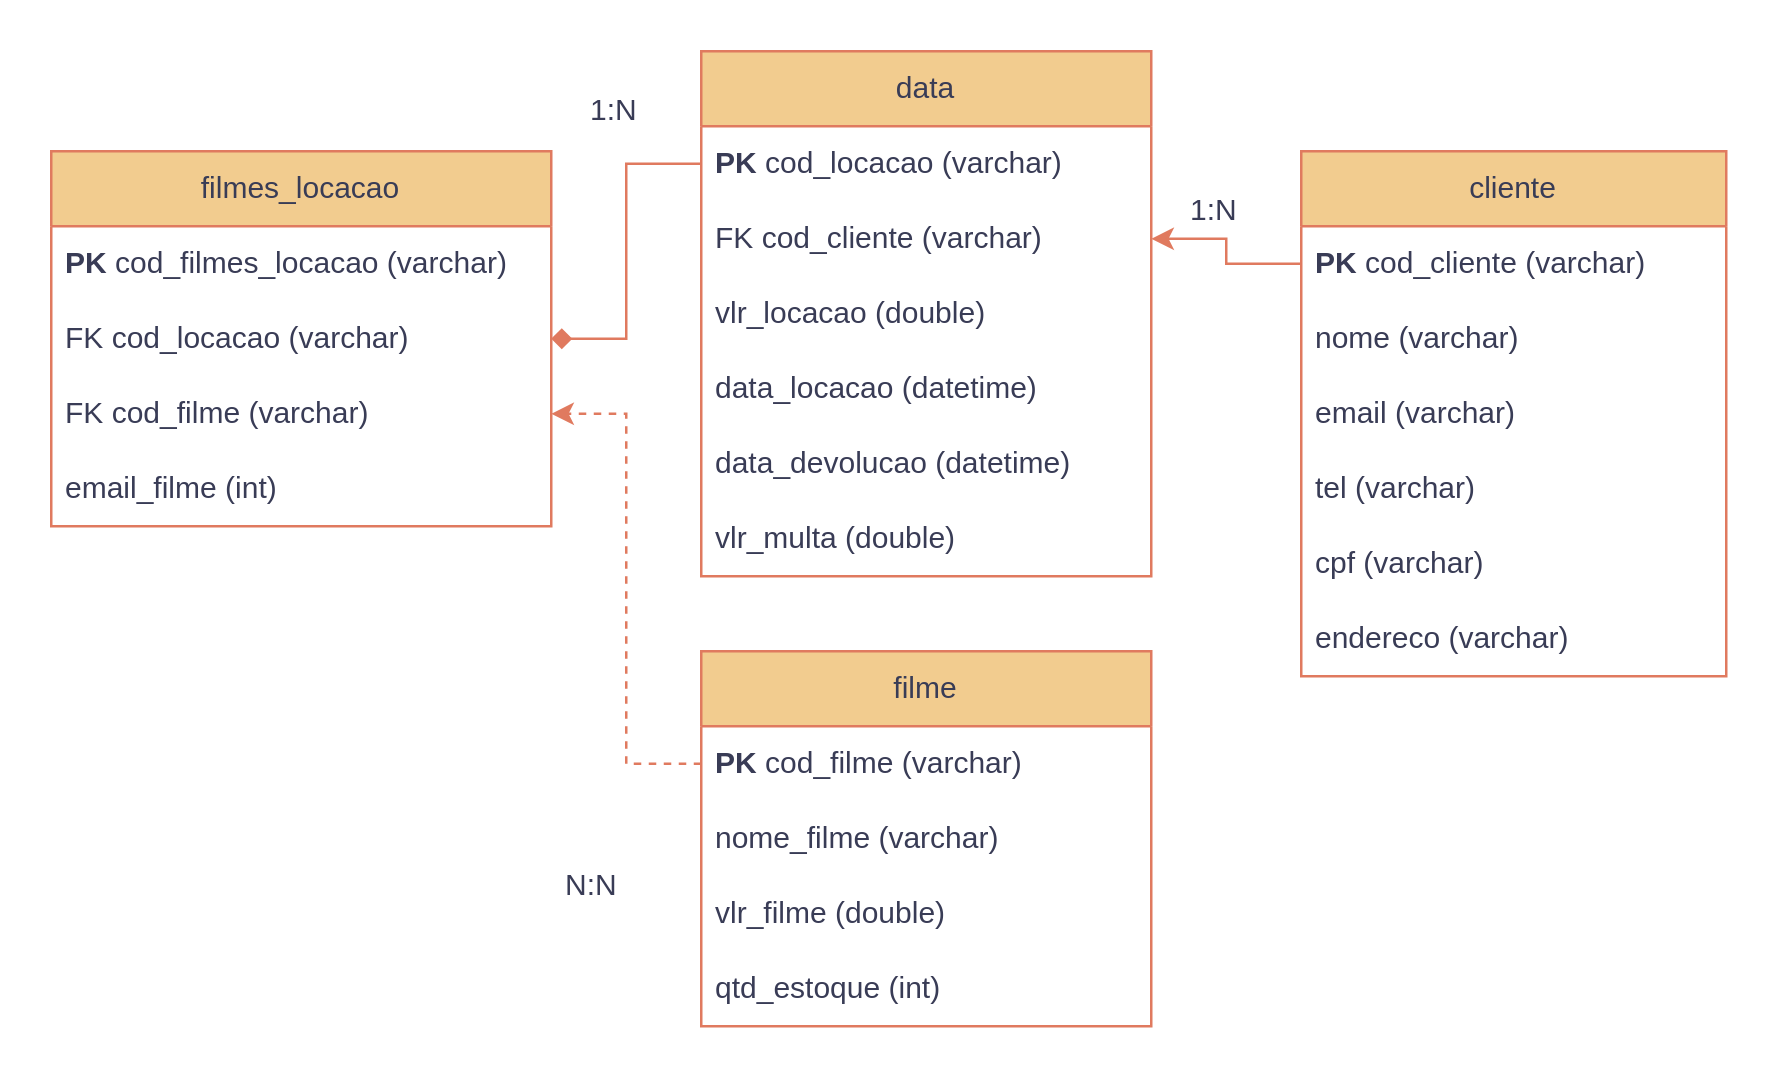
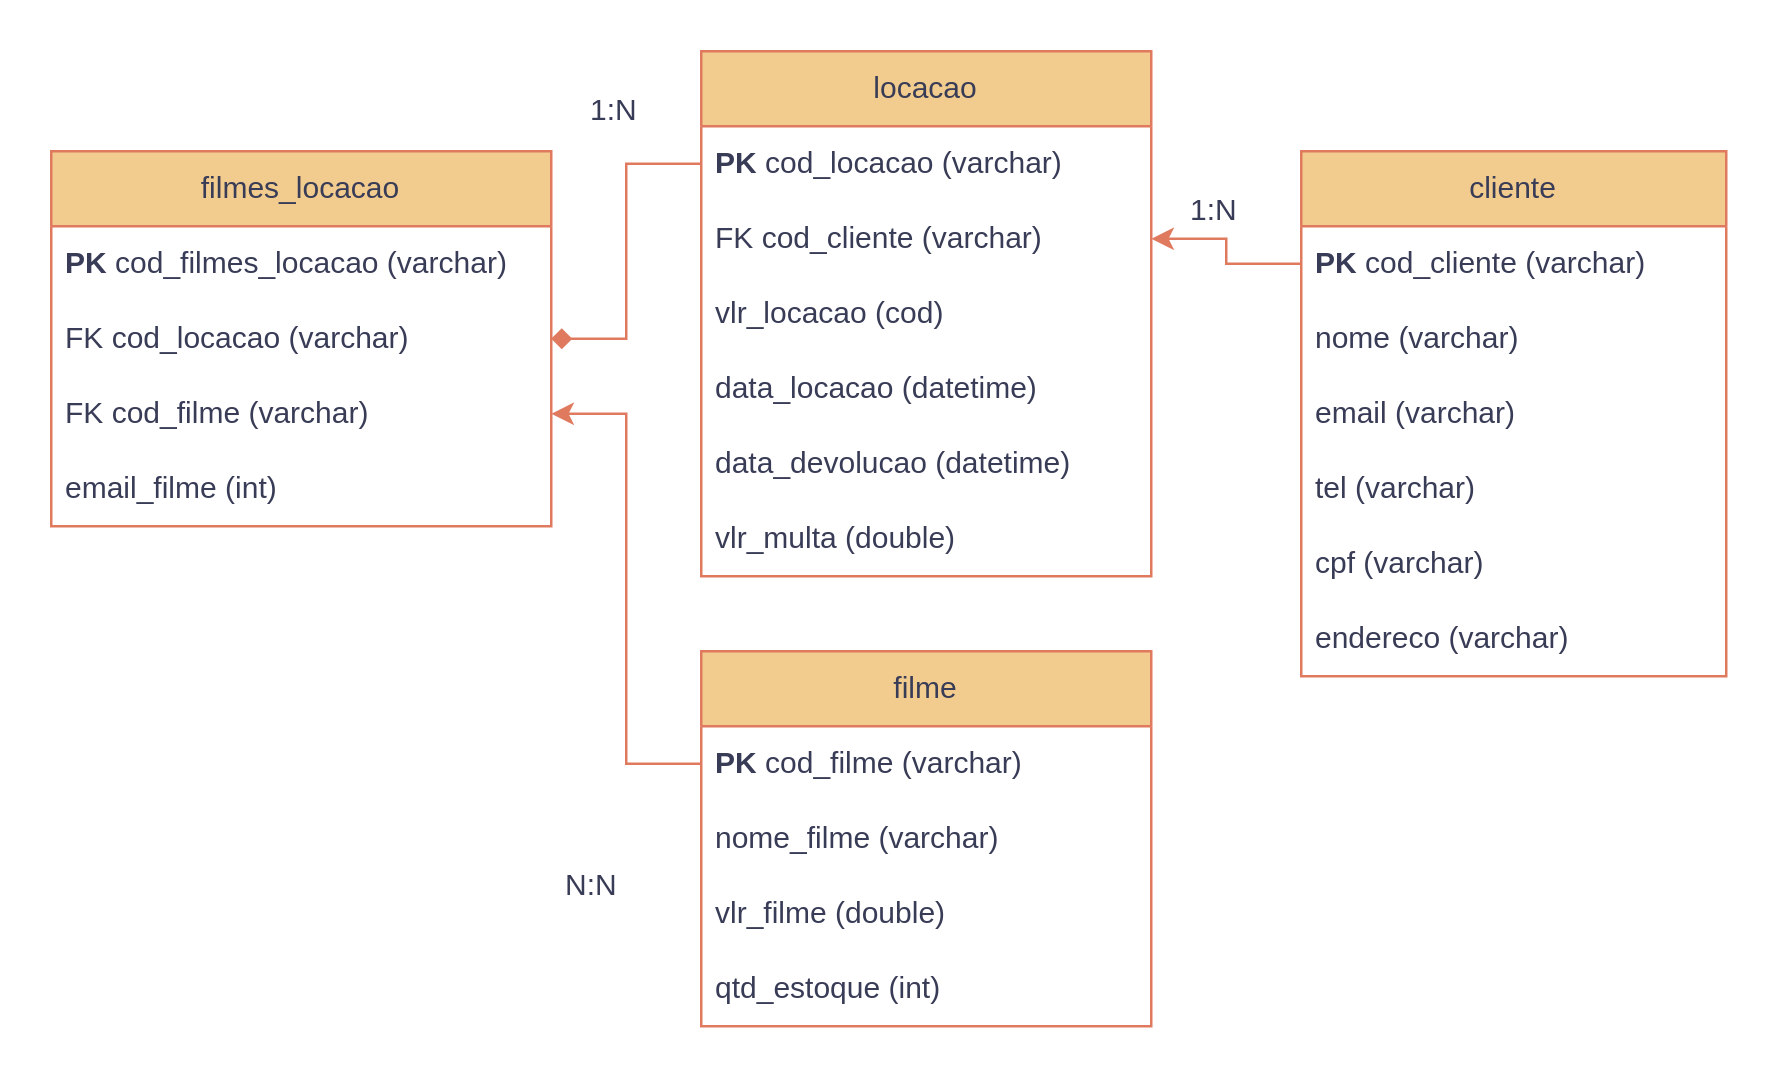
(926, 89) -> (926, 89)
(869, 314) -> (847, 314)
(626, 597) -> (626, 597)
